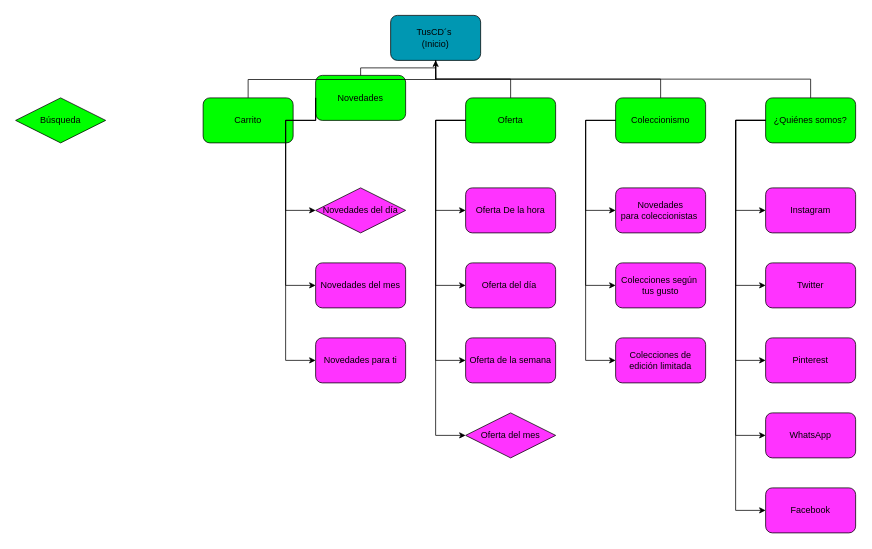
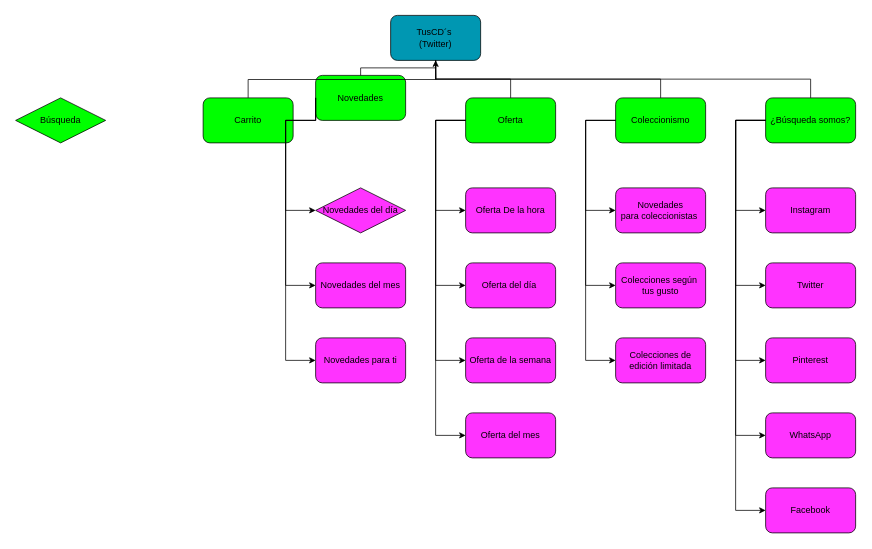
(435, 38) -> (435, 38)
(810, 120) -> (810, 120)
(510, 435) -> (510, 435)
